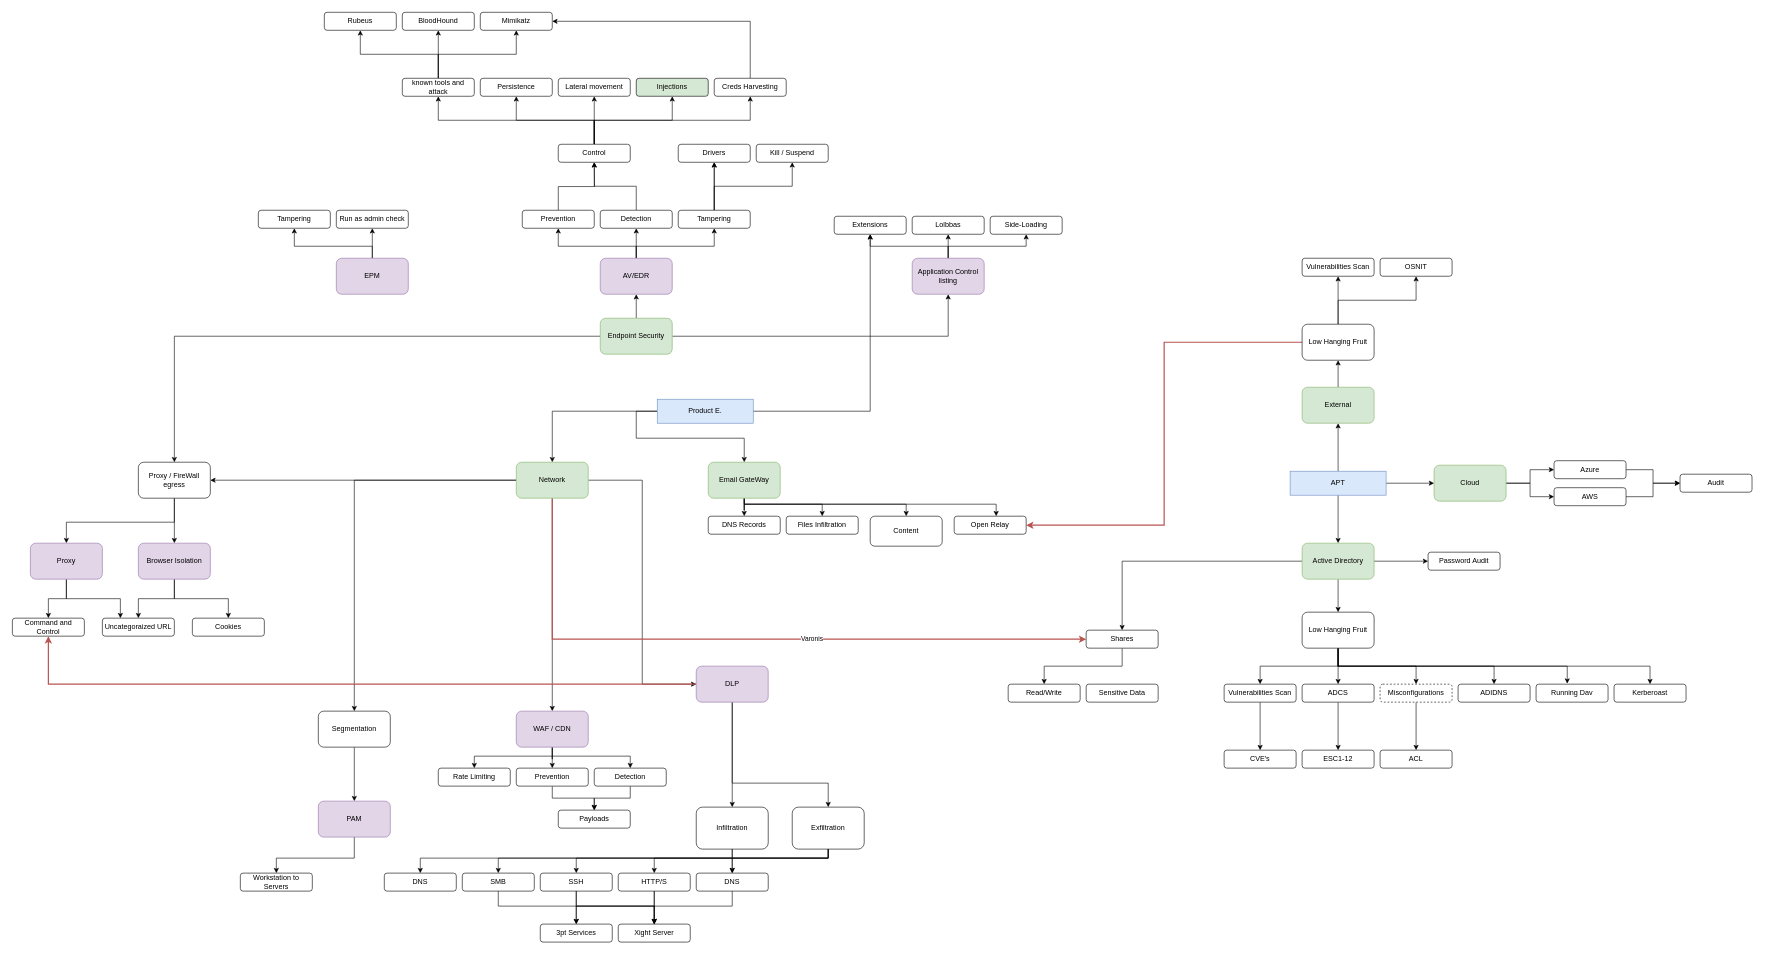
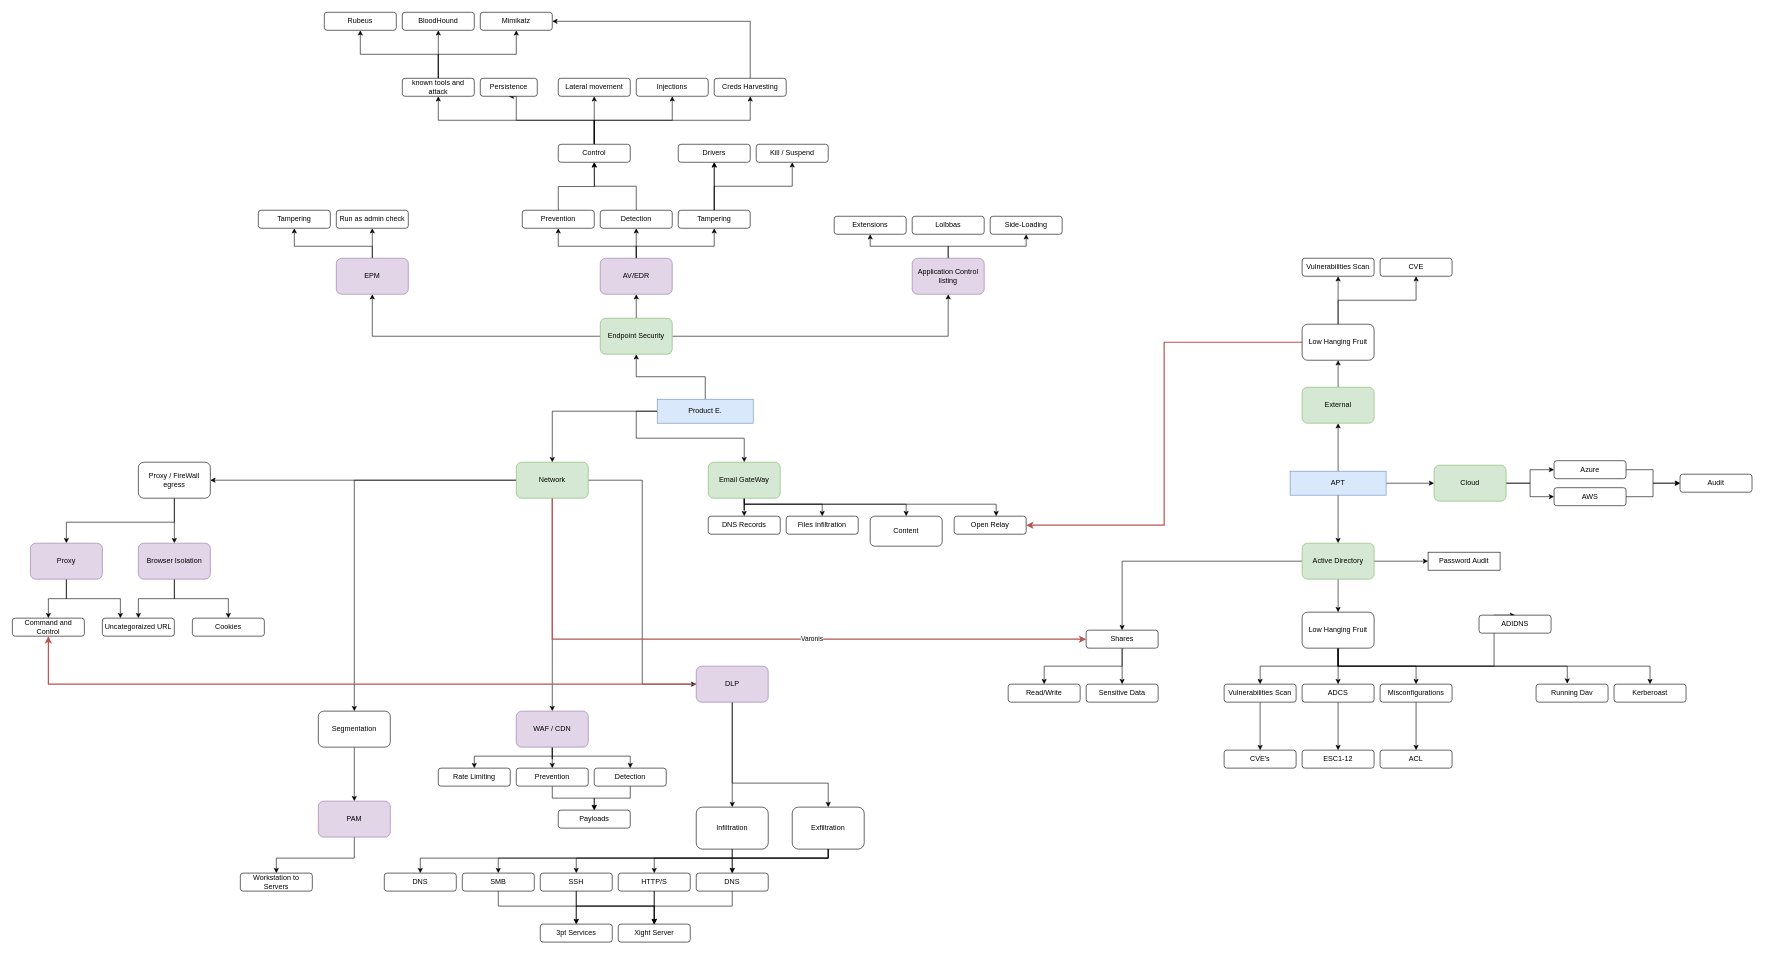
(516, 87) -> (509, 87)
(672, 87) -> (672, 87)
(948, 239) -> none
(1416, 267) -> (1416, 267)
(870, 388) -> (636, 377)
(174, 396) -> (372, 299)
(1464, 561) -> (1464, 561)
none -> (1122, 678)
(1416, 693) -> (1416, 693)
(1494, 693) -> (1515, 624)
